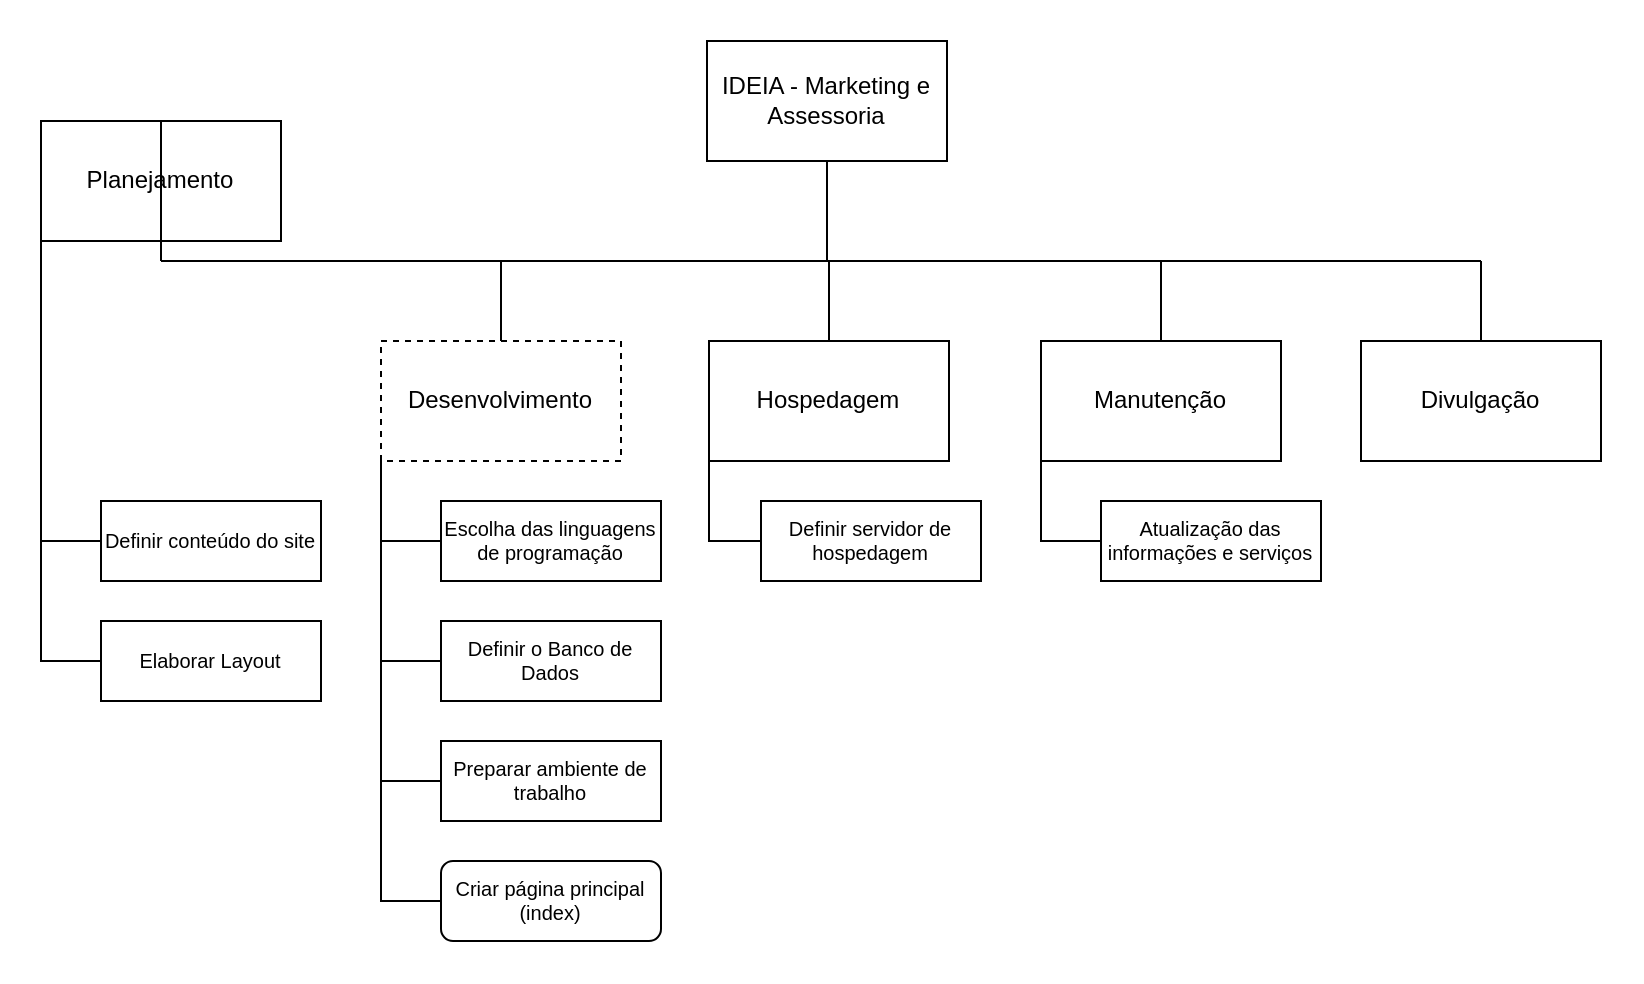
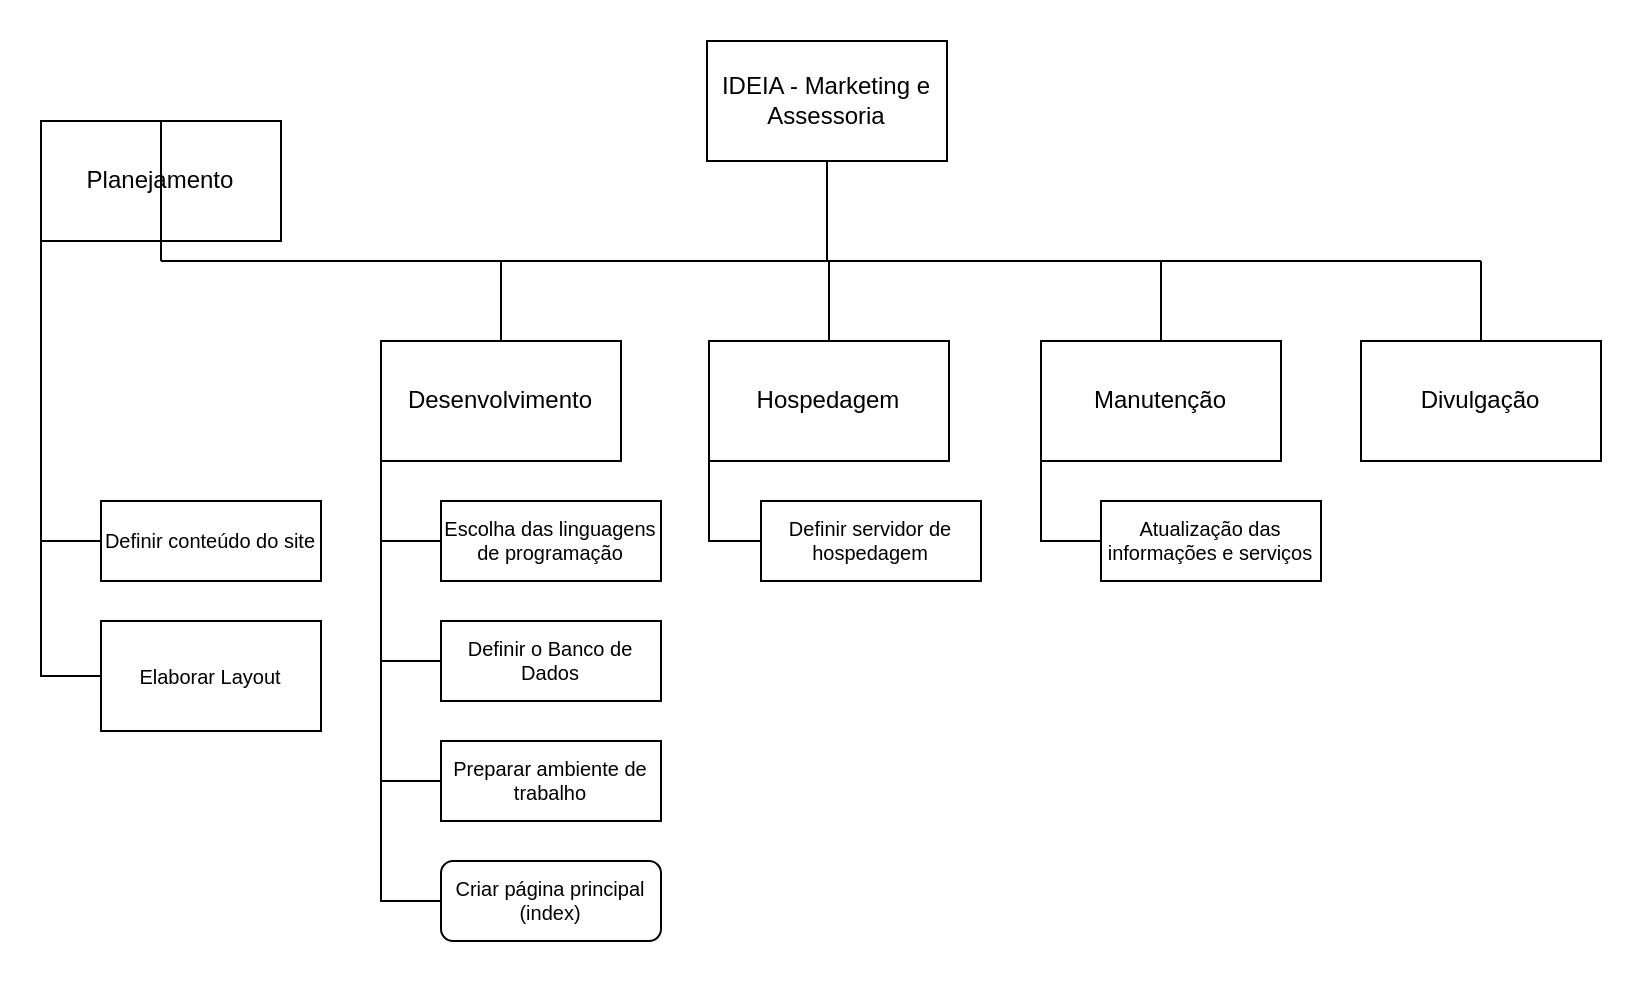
(501, 401) -> (501, 401)
(211, 661) -> (211, 676)
